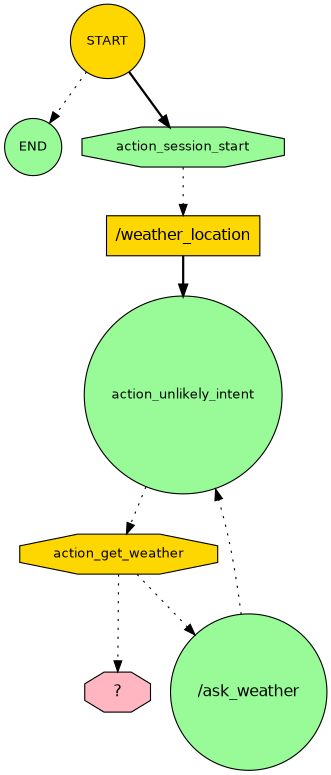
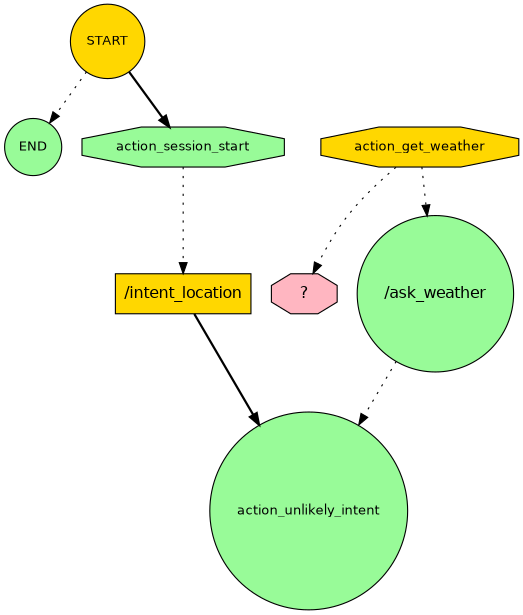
(183, 236) -> (183, 294)
(138, 505) -> none
